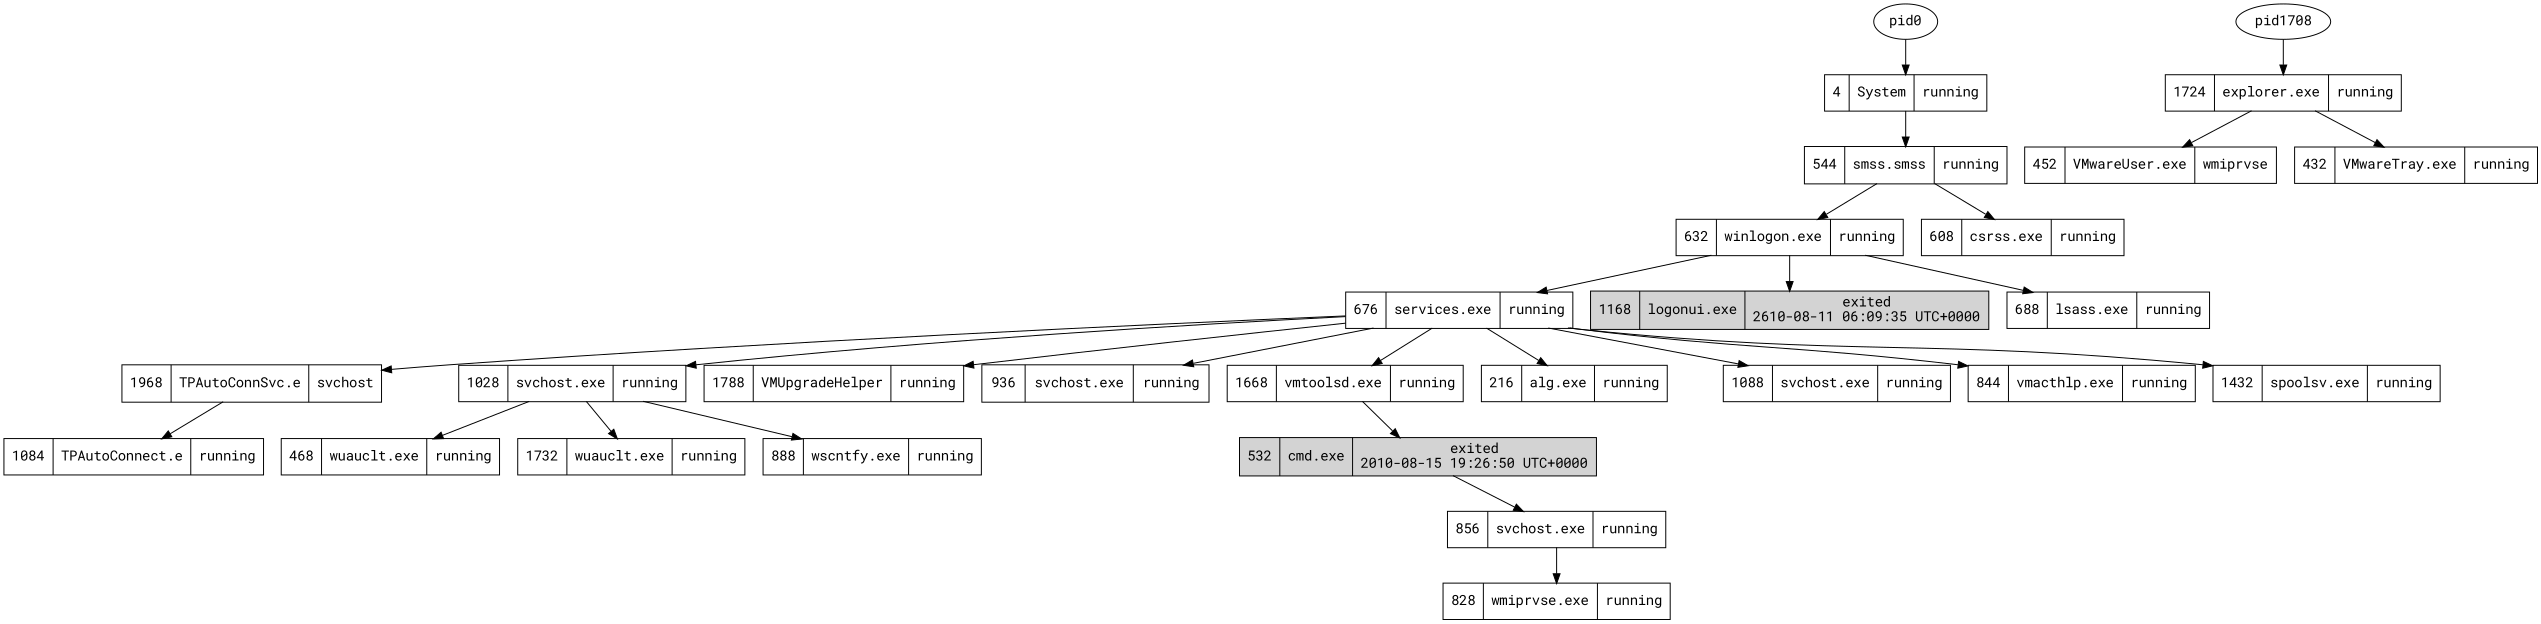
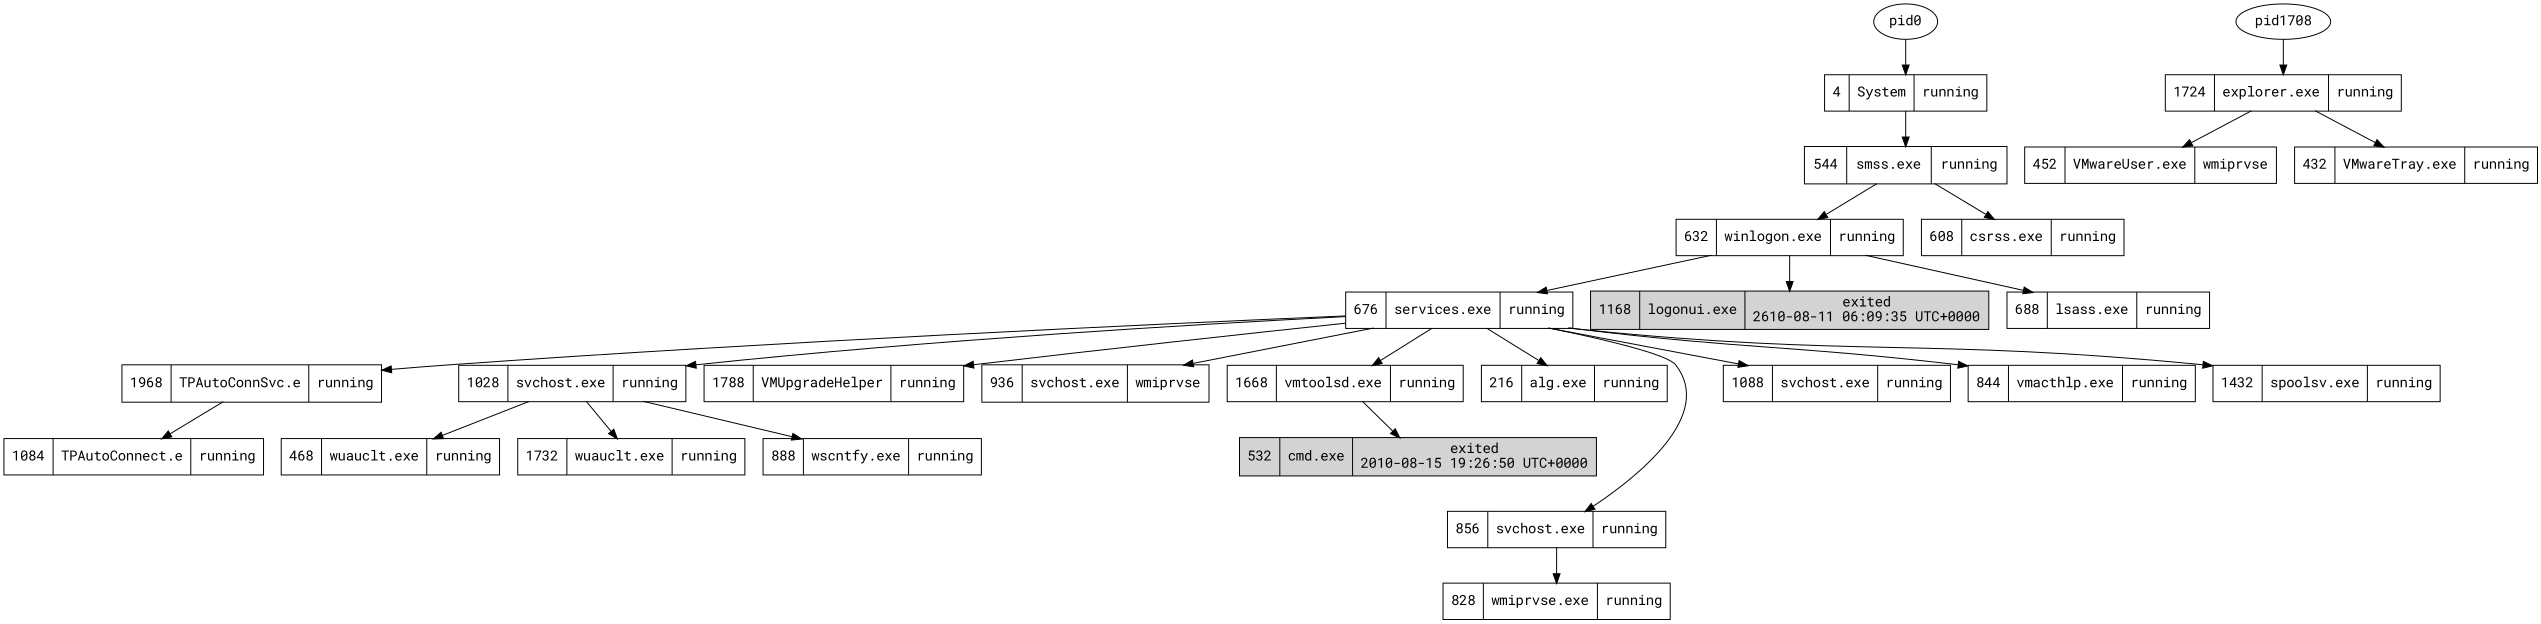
(1889, 165) -> (1889, 165)
(345, 383) -> (345, 383)
(1171, 383) -> (1168, 383)
(1484, 491) -> (1685, 387)
